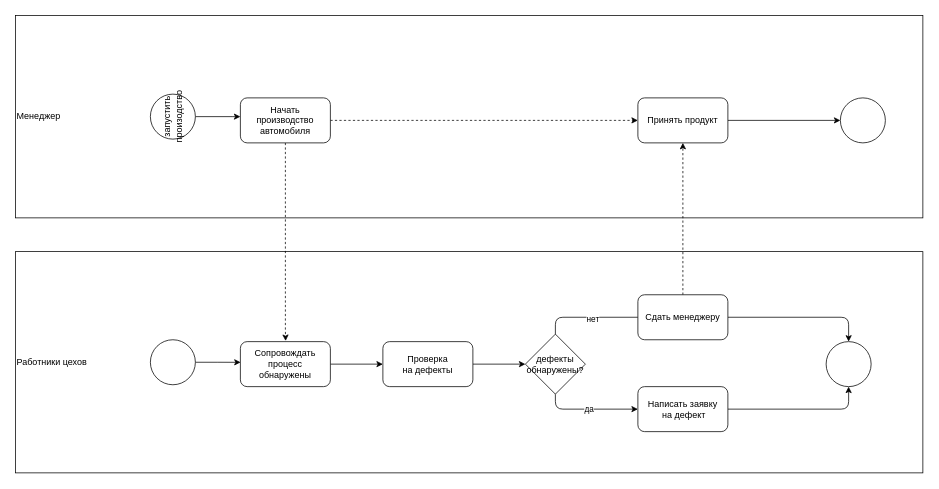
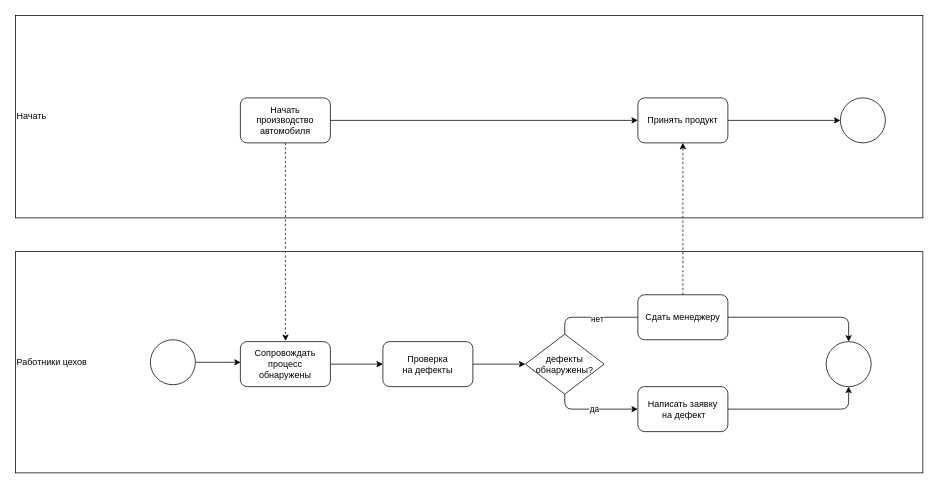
(37, 117) -> (32, 117)
(173, 117) -> none
(215, 117) -> none
(482, 120) -> (482, 120)
(555, 364) -> (565, 364)
